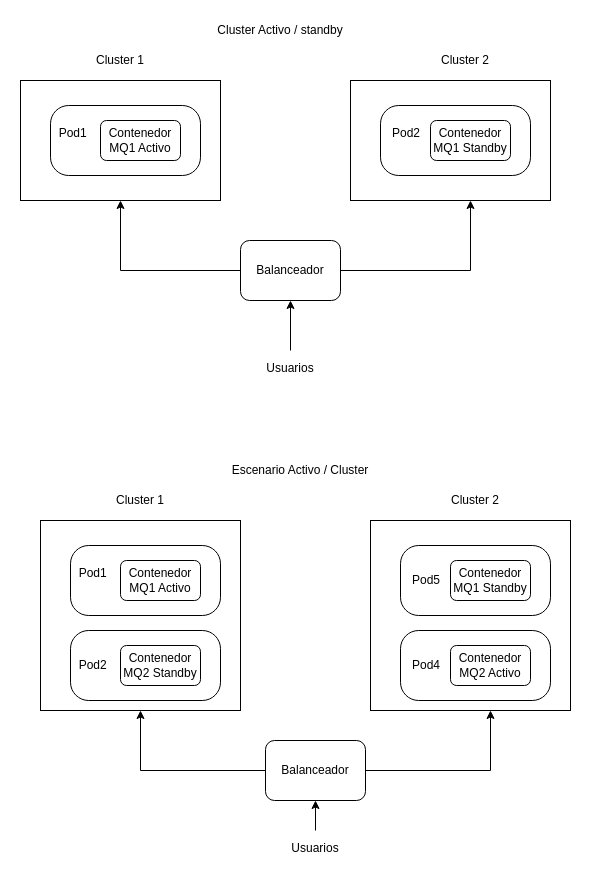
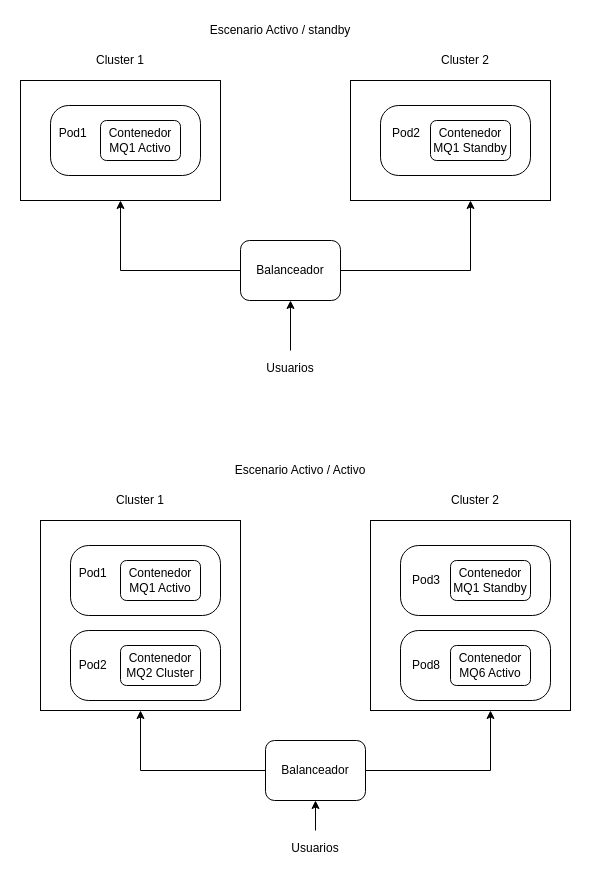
(281, 31) -> (281, 31)
(301, 471) -> (301, 471)
(416, 581) -> (416, 581)
(161, 666) -> (161, 666)
(416, 666) -> (416, 666)
(491, 666) -> (491, 666)
